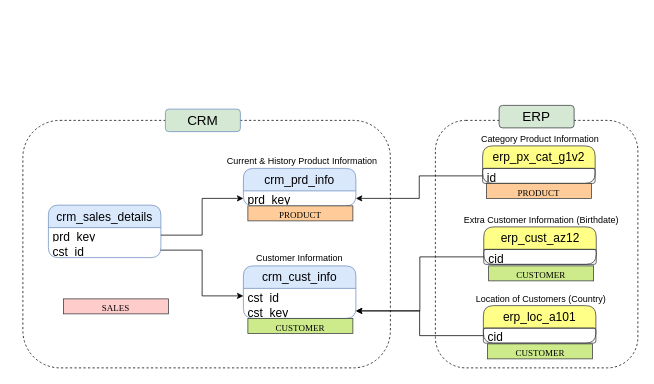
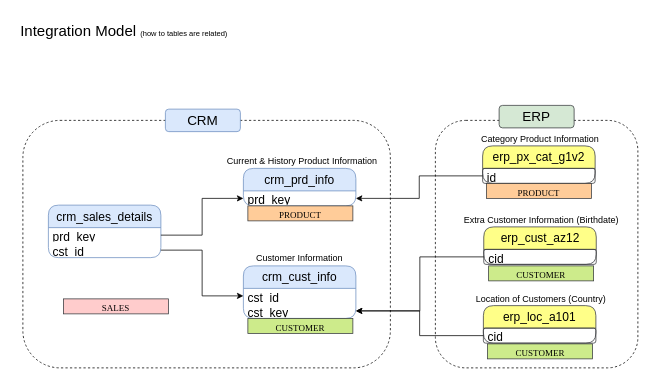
none -> (124, 30)
(203, 120) -> (203, 120)
